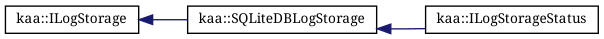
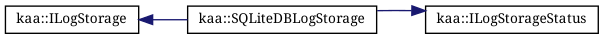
(408, 29) -> (394, 11)
